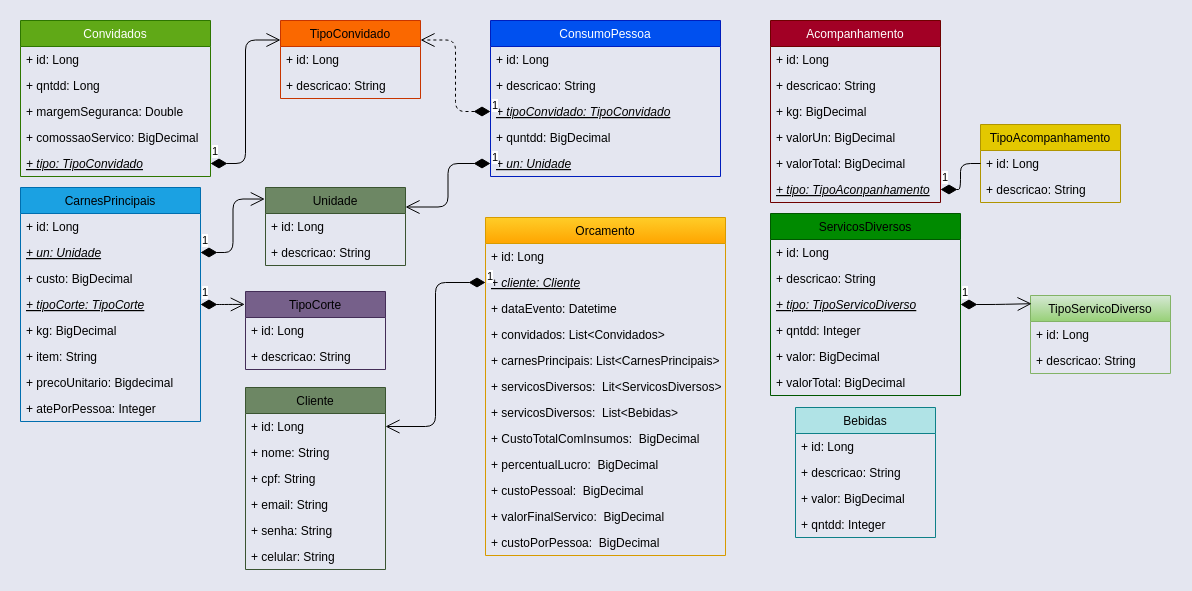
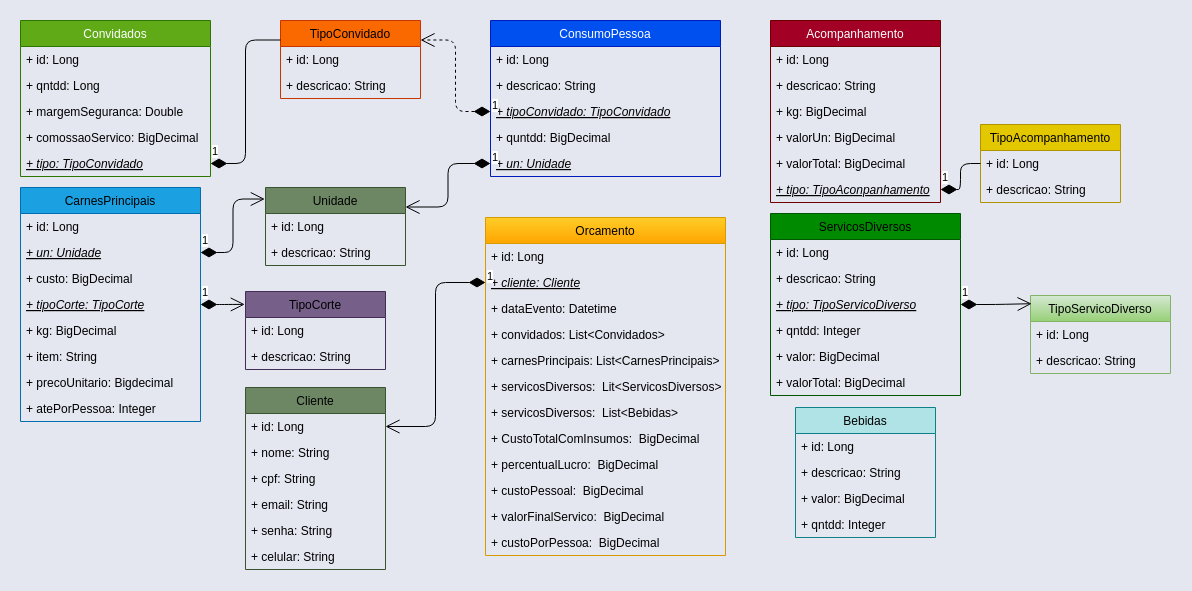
(274, 40) -> (275, 40)
